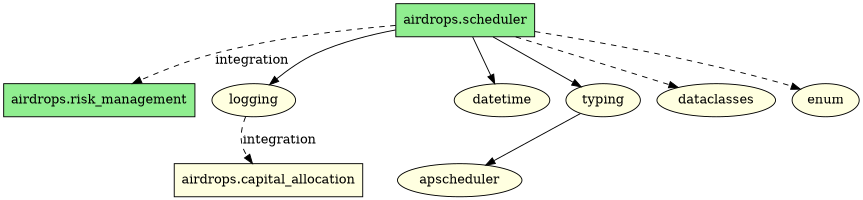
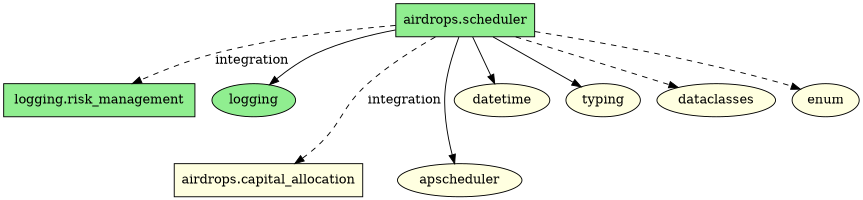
(99, 100) -> (99, 100)
(254, 100) -> (254, 100)
(241, 137) -> (362, 90)
(537, 137) -> (445, 95)
